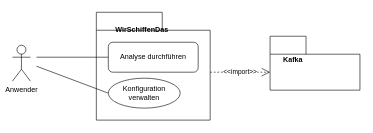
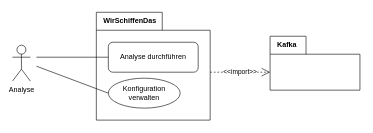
(144, 27) -> (132, 18)
(303, 57) -> (297, 42)
(22, 90) -> (22, 90)
